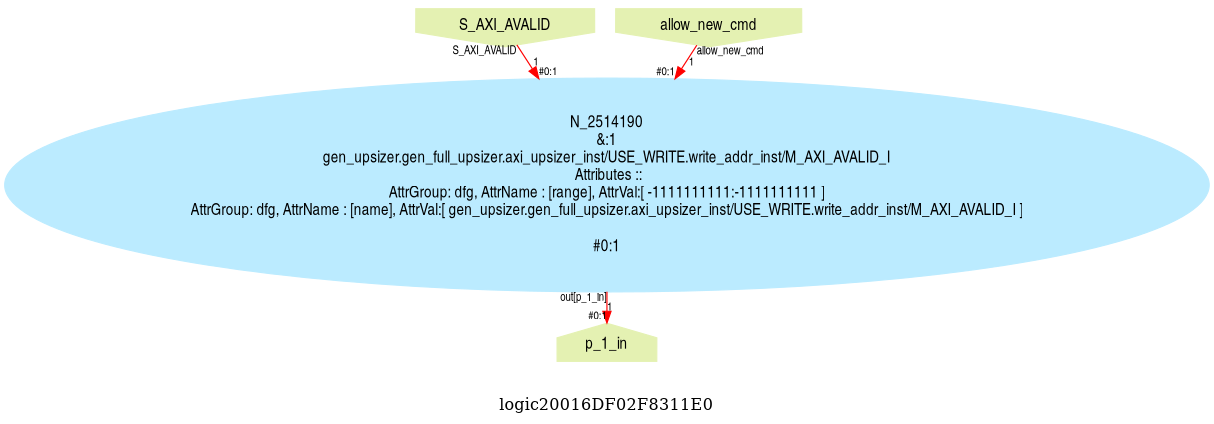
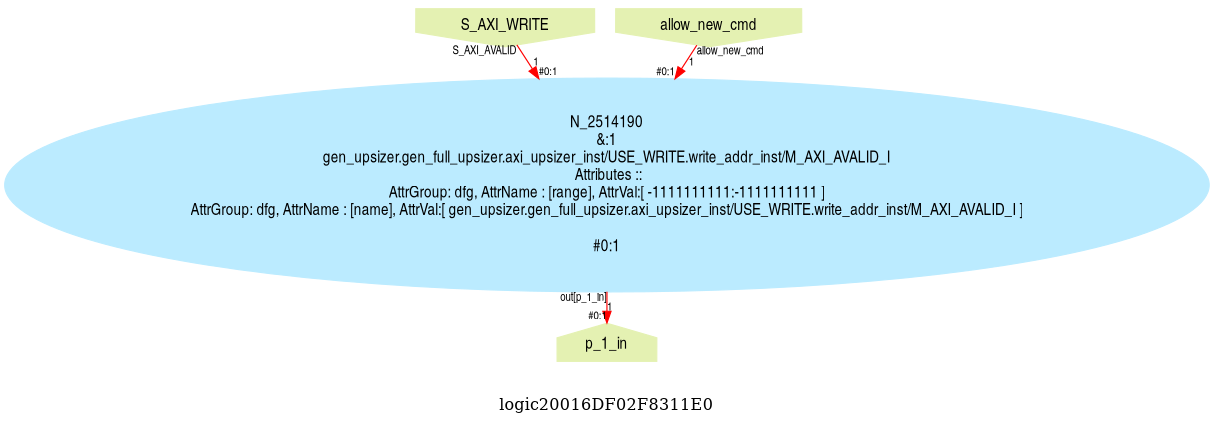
(505, 26) -> (505, 26)
